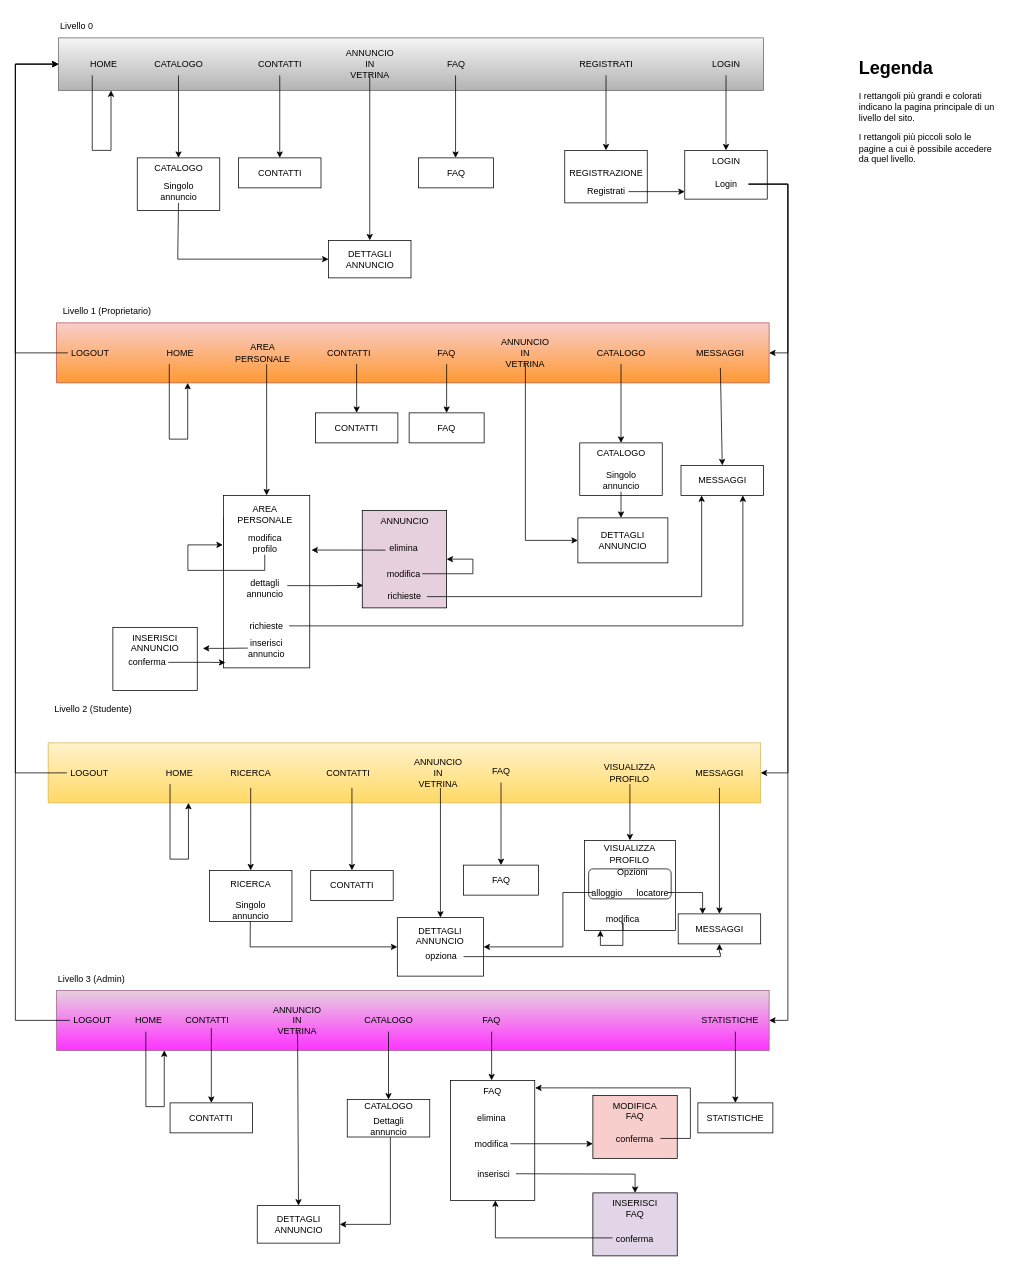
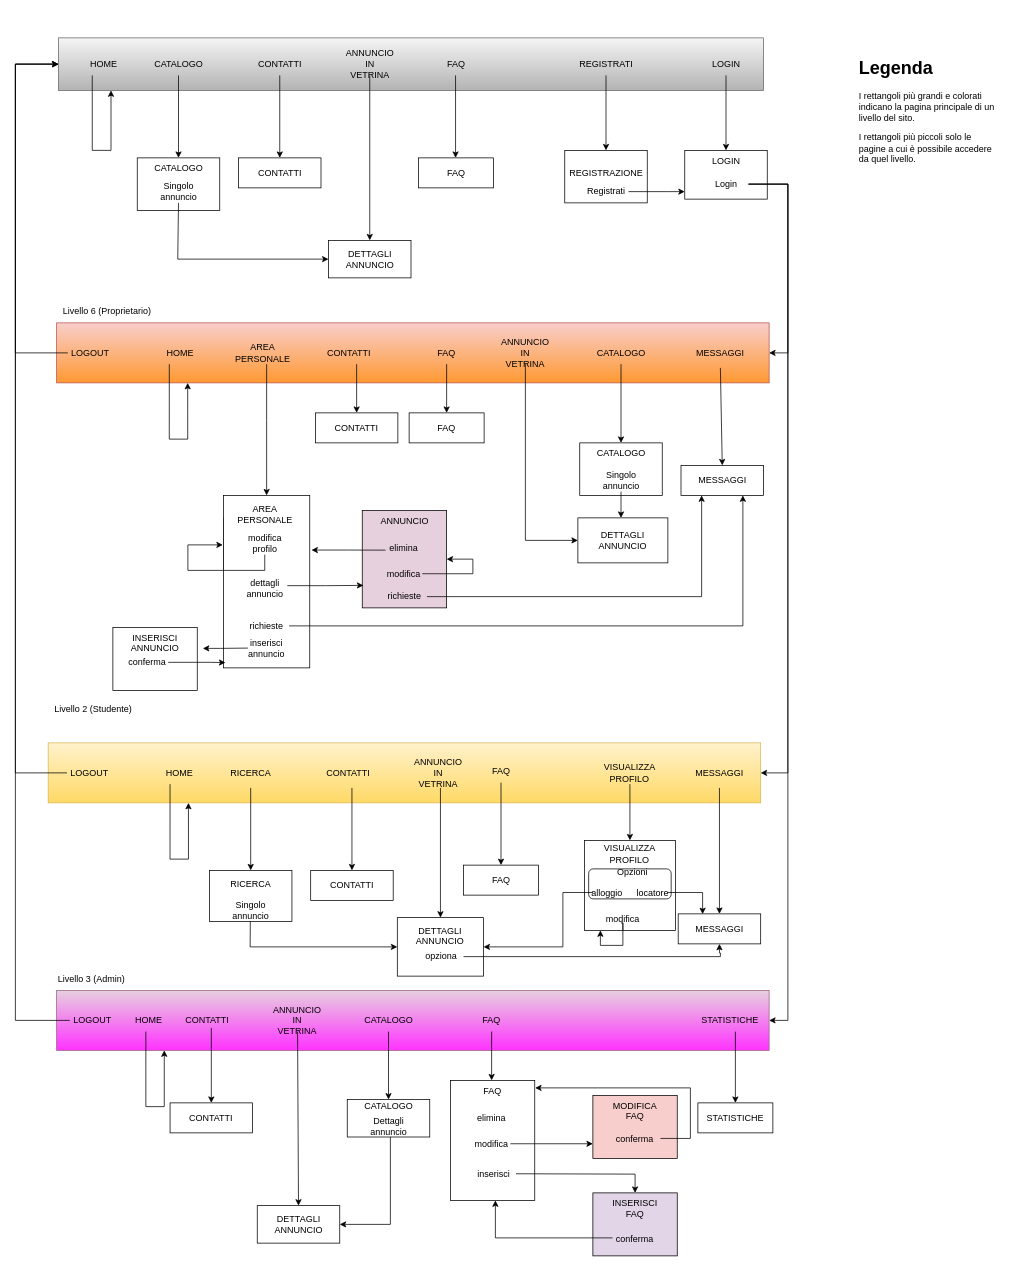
(122, 27) -> none
(107, 312) -> (107, 312)
